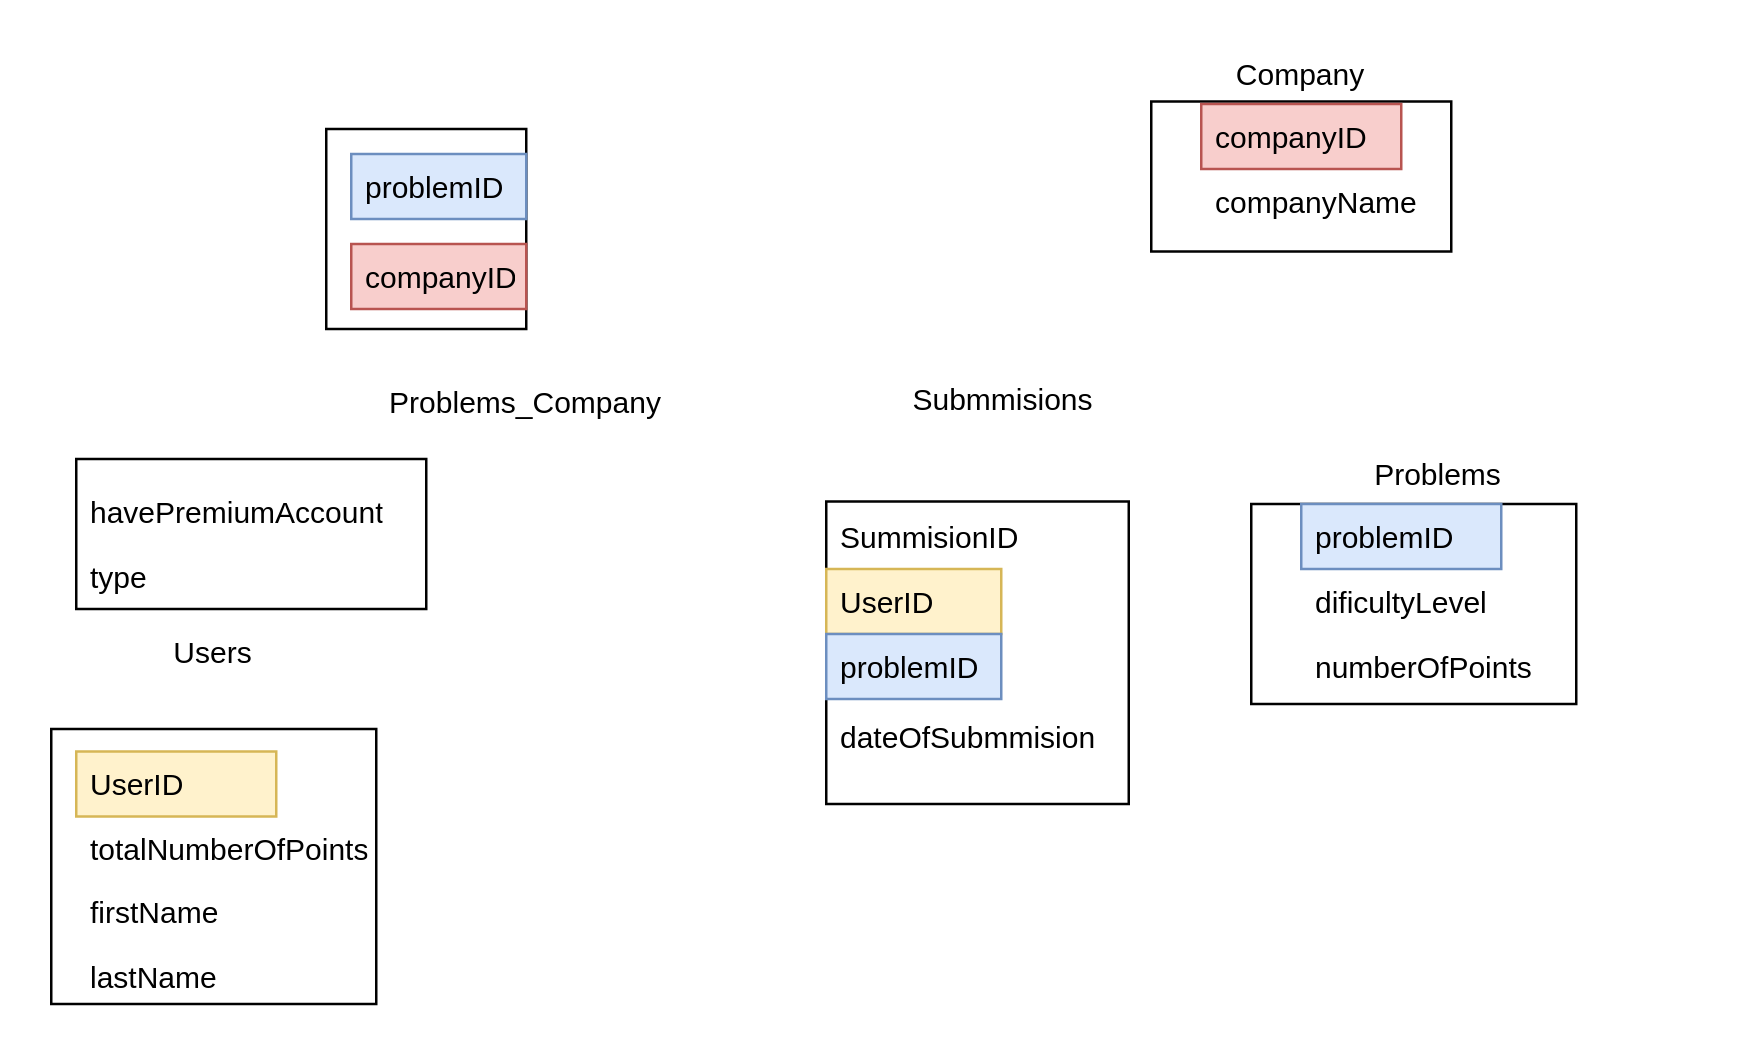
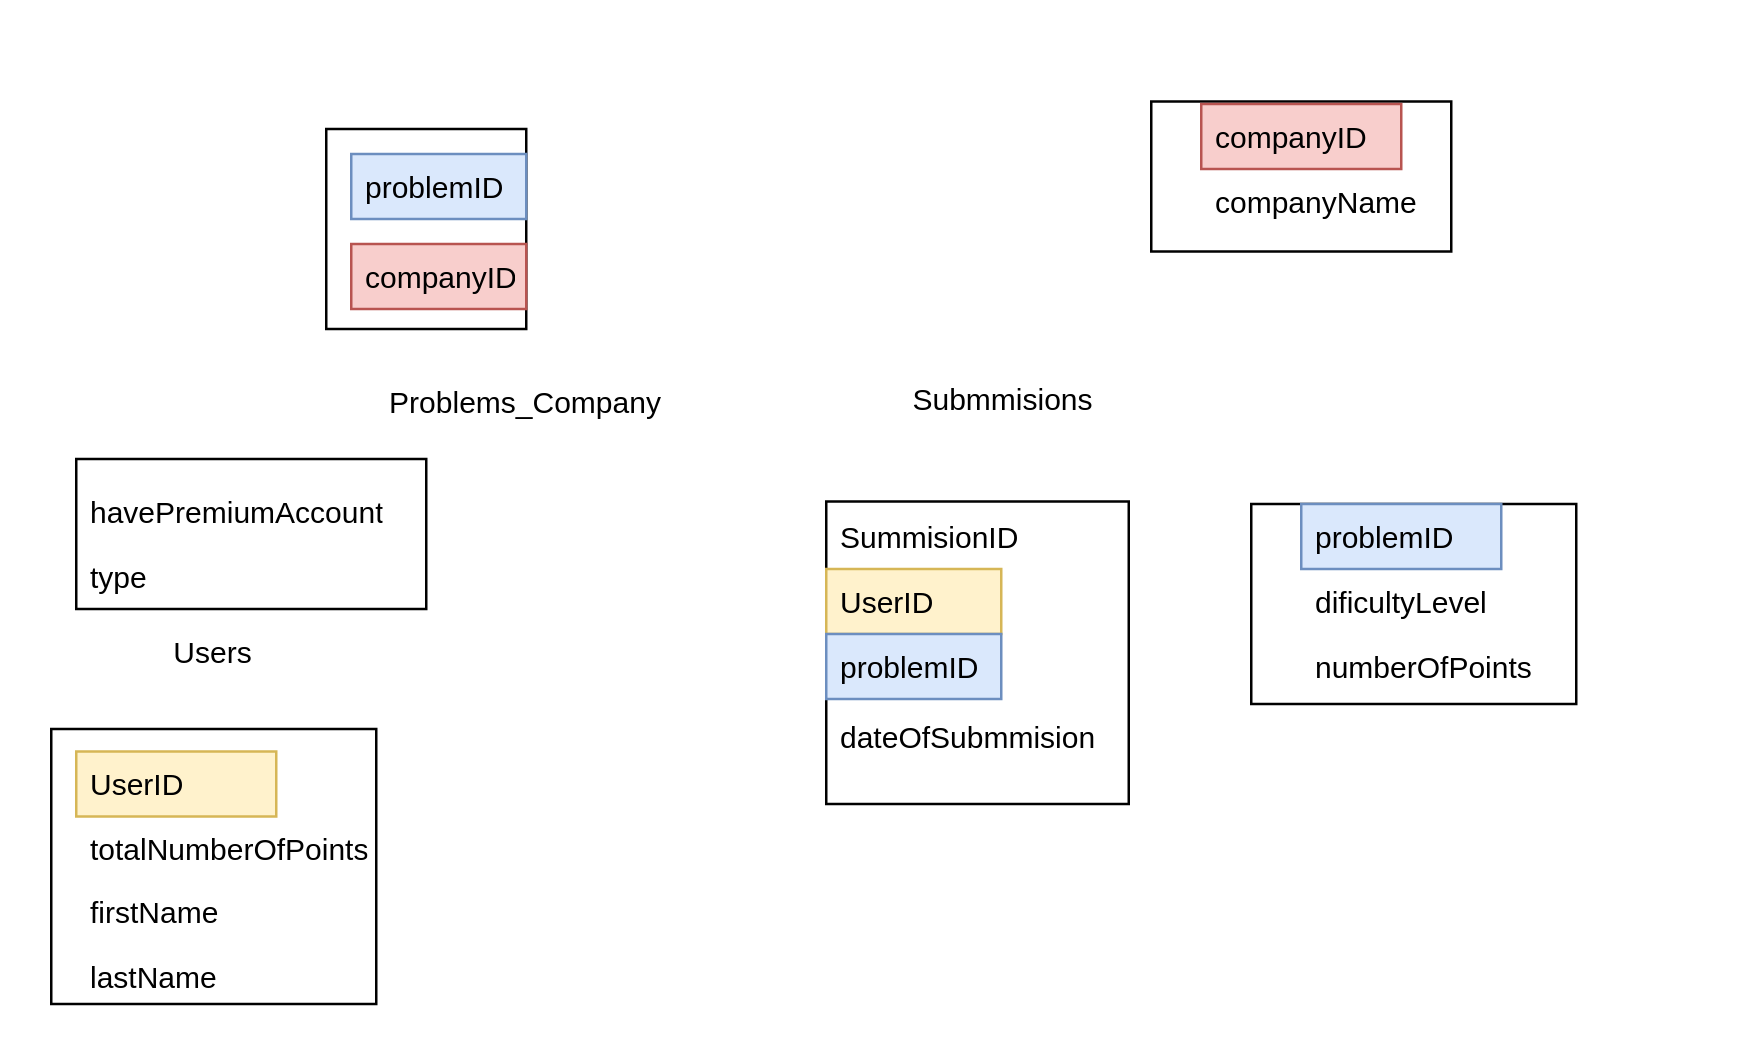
(1301, 76) -> none
(1439, 476) -> none
